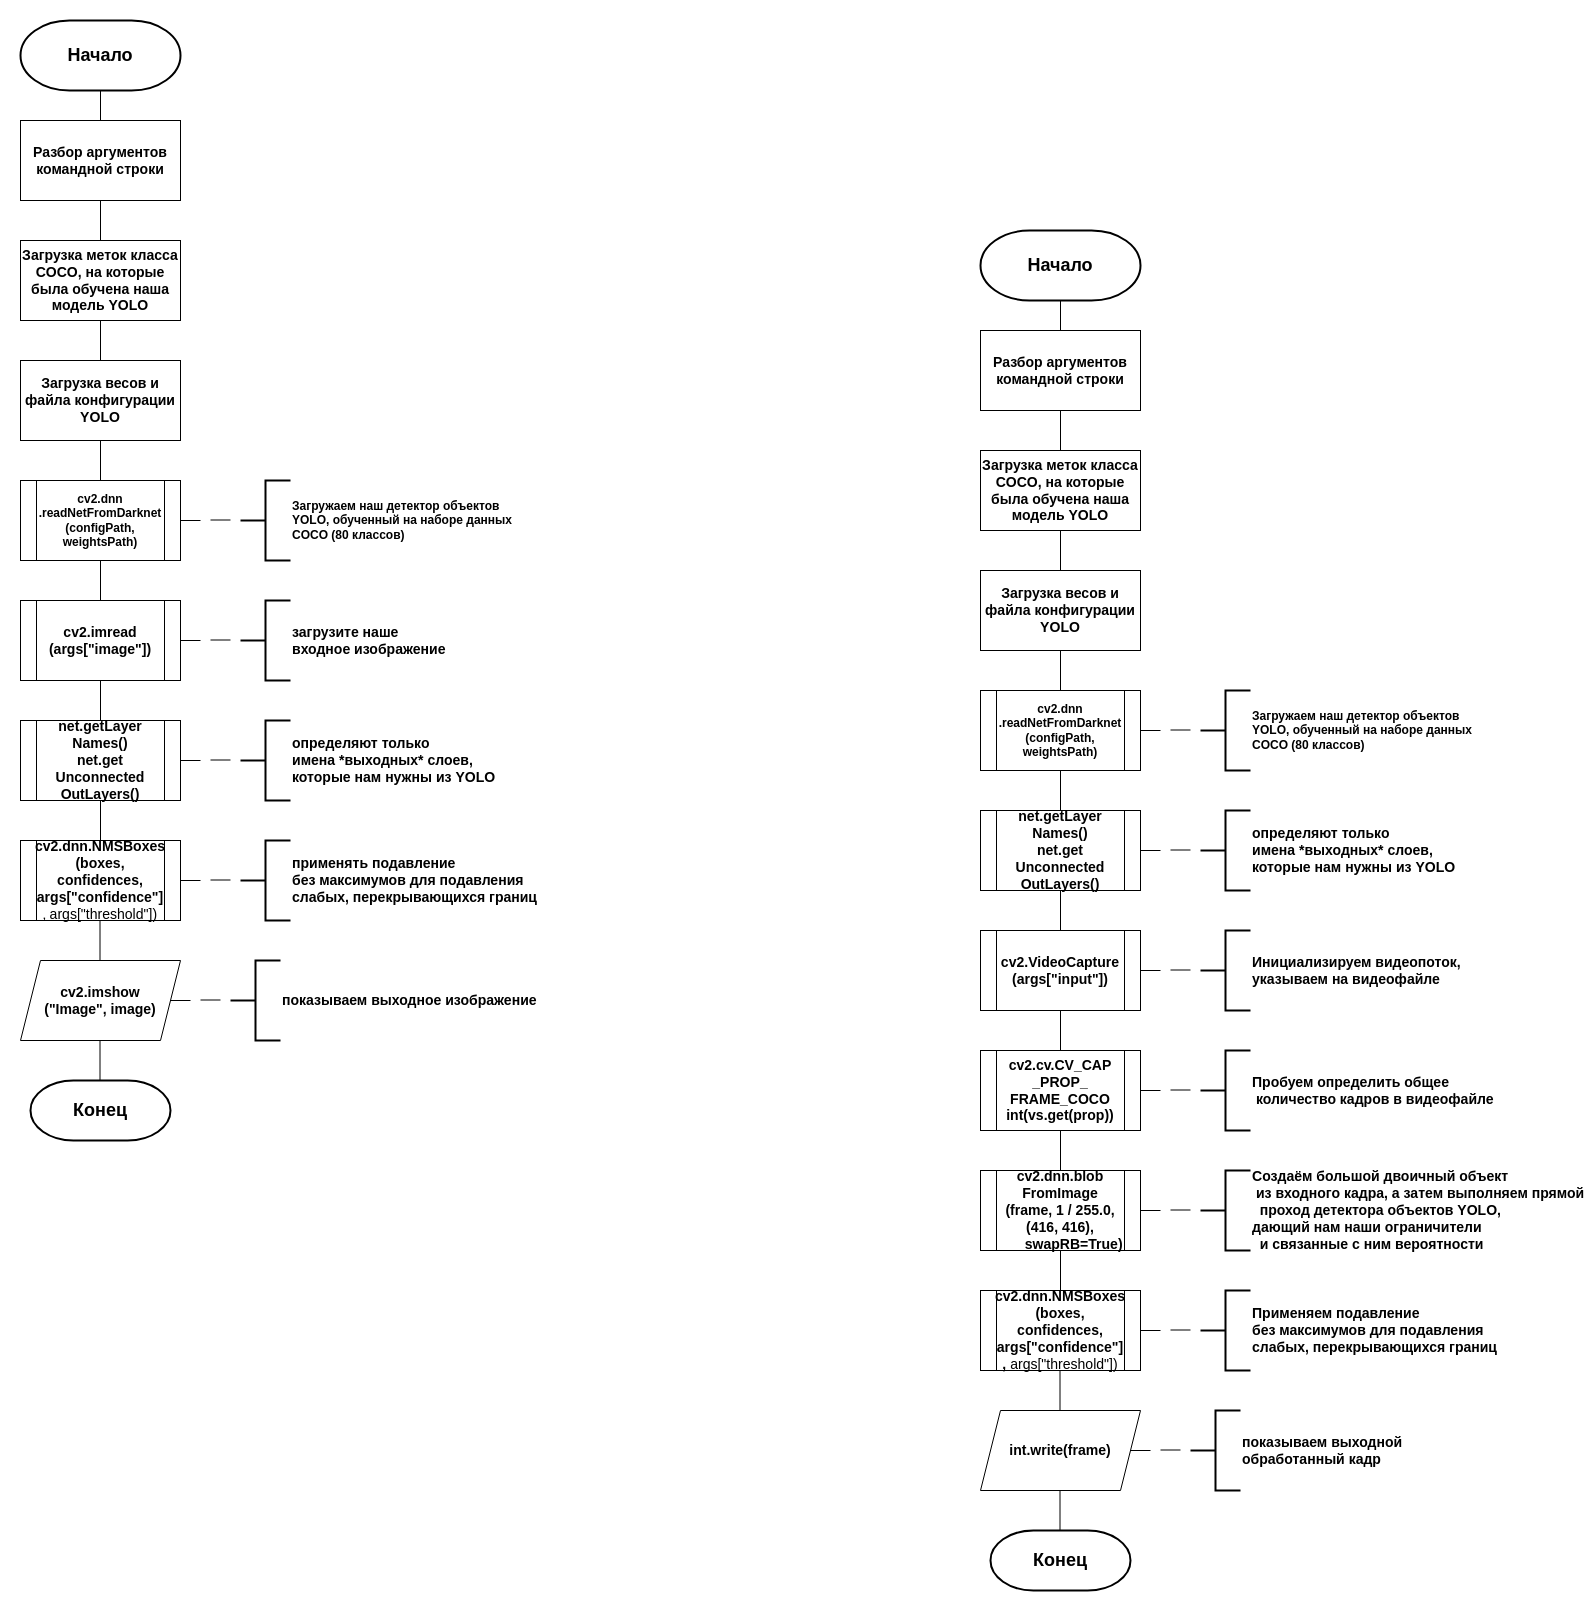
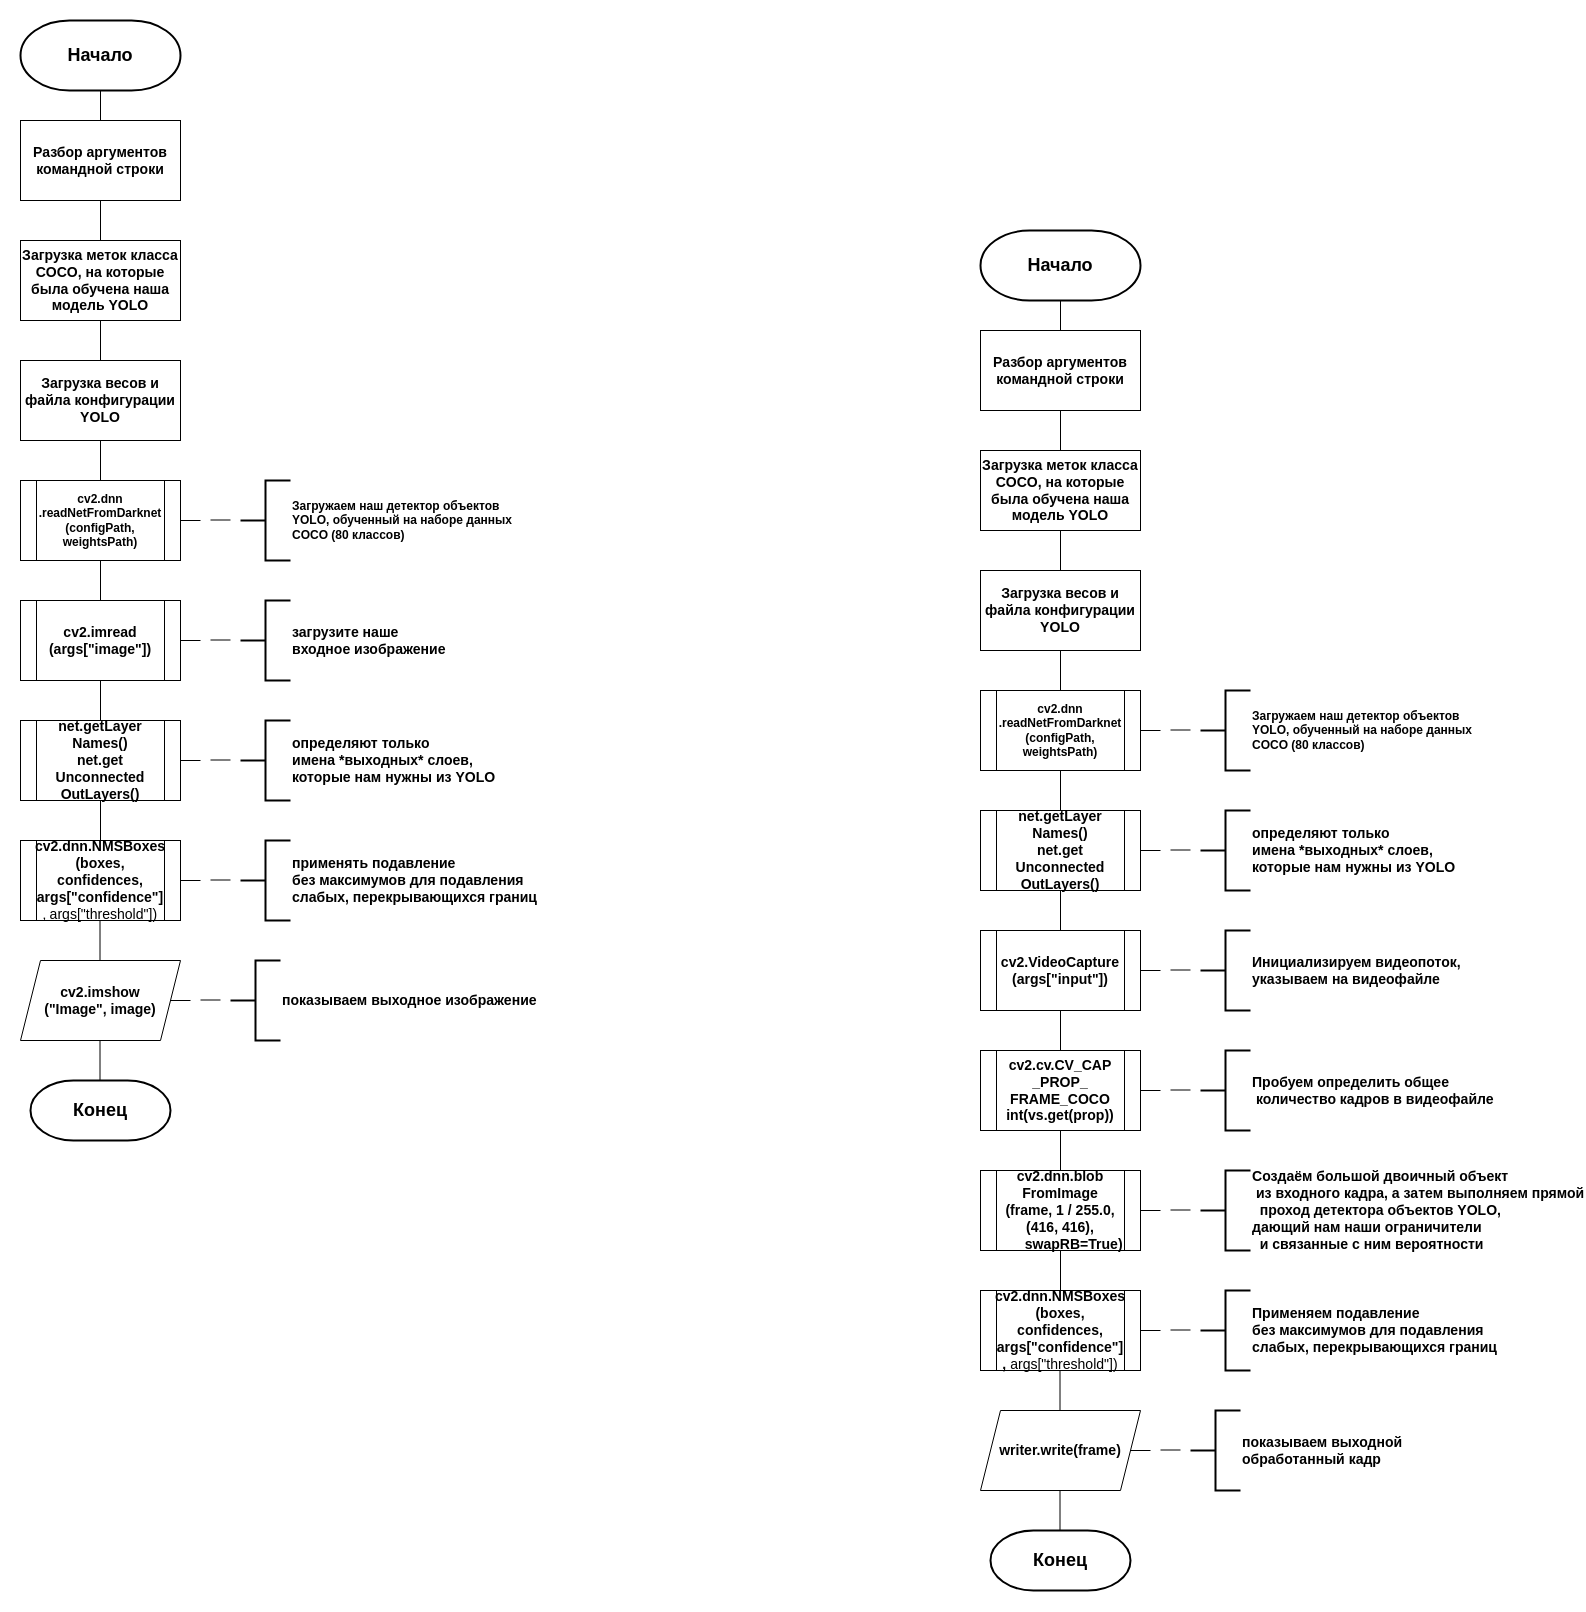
(1061, 1451) -> (1061, 1451)
